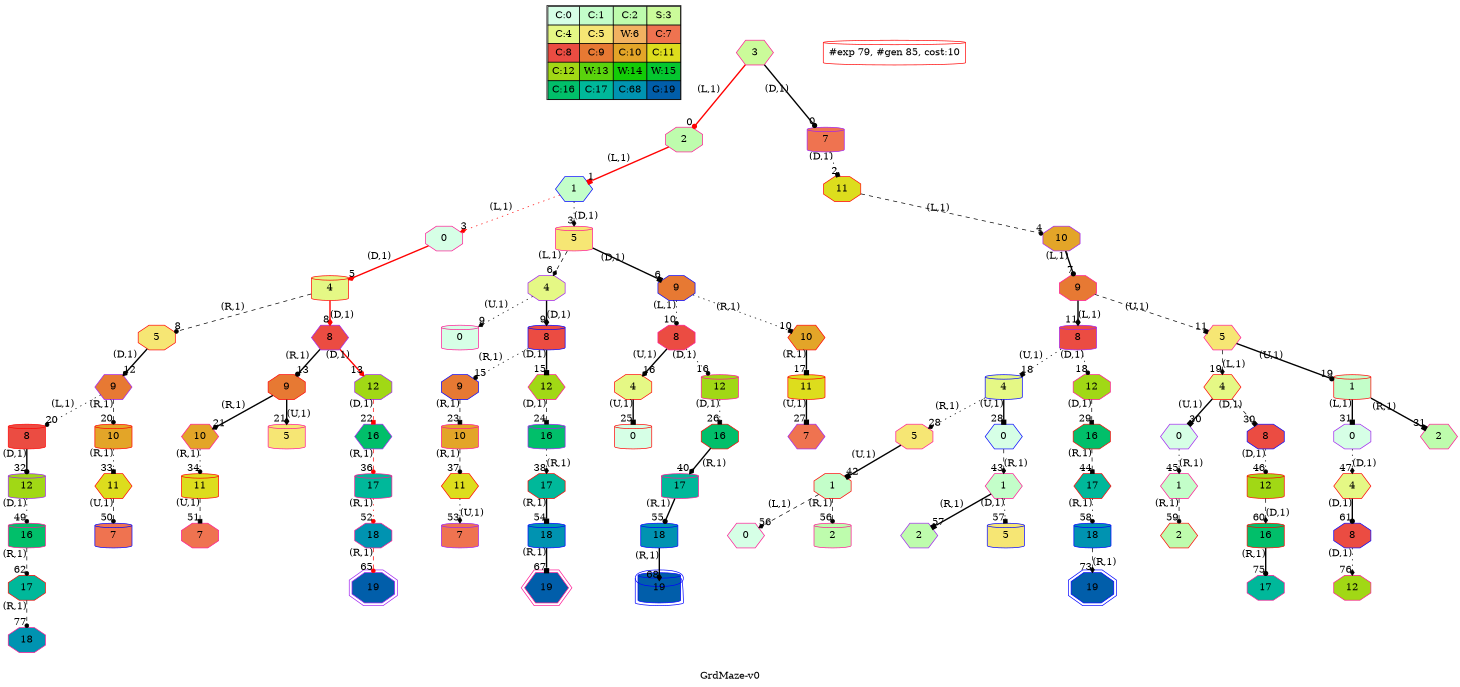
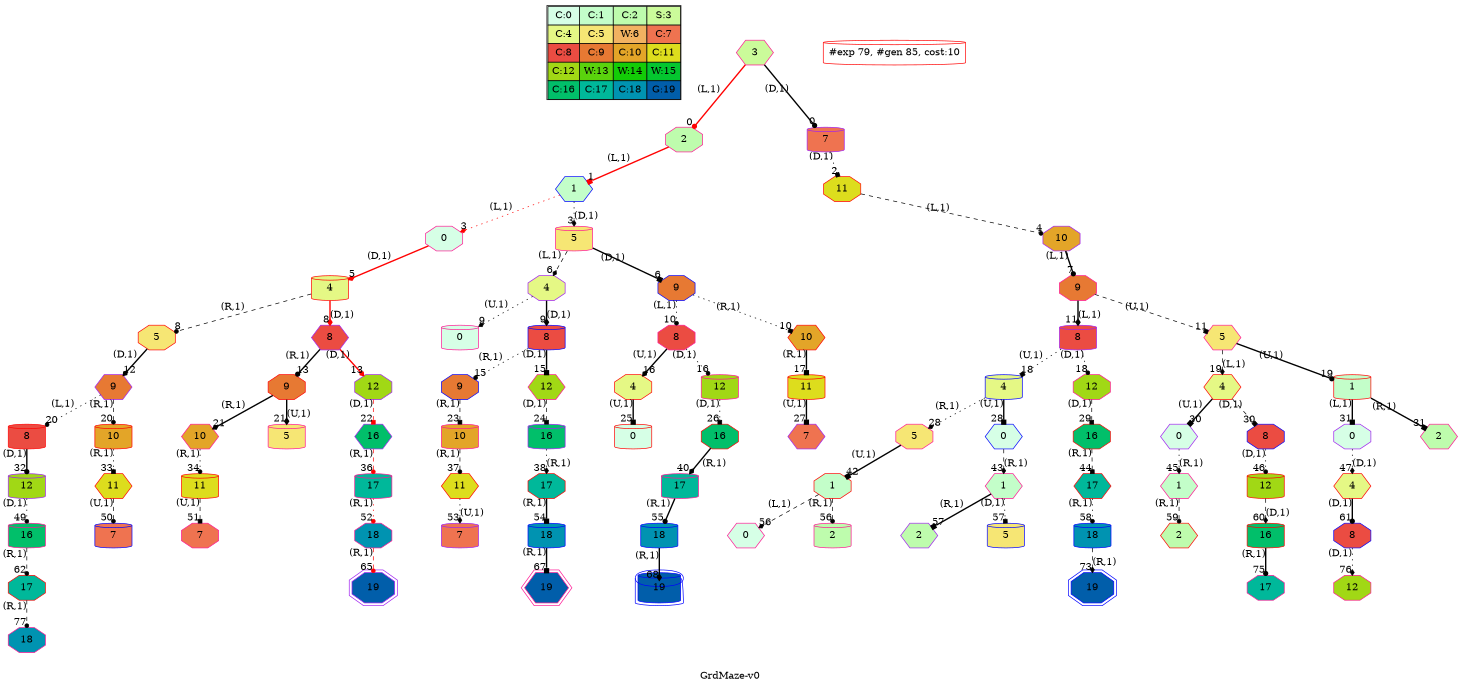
(630, 90) -> (630, 90)
